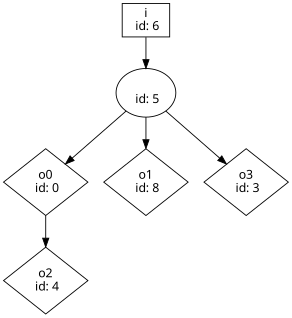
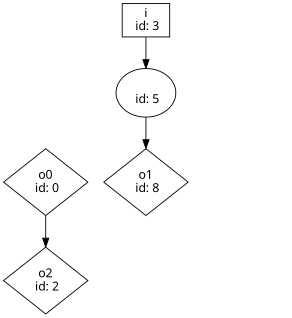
(146, 20) -> (146, 20)
(99, 135) -> none
(246, 182) -> none
(46, 281) -> (46, 281)
